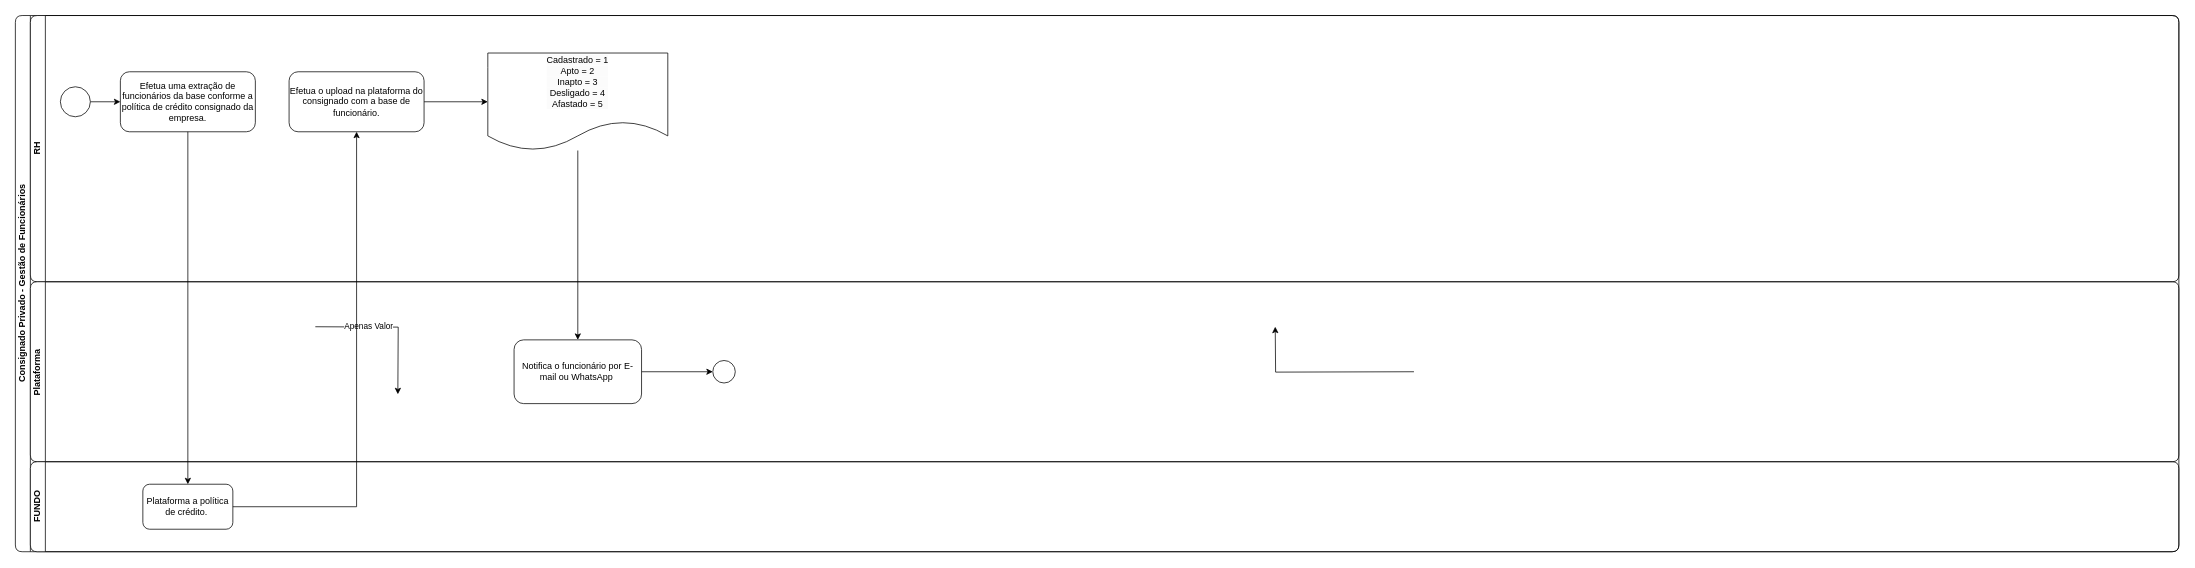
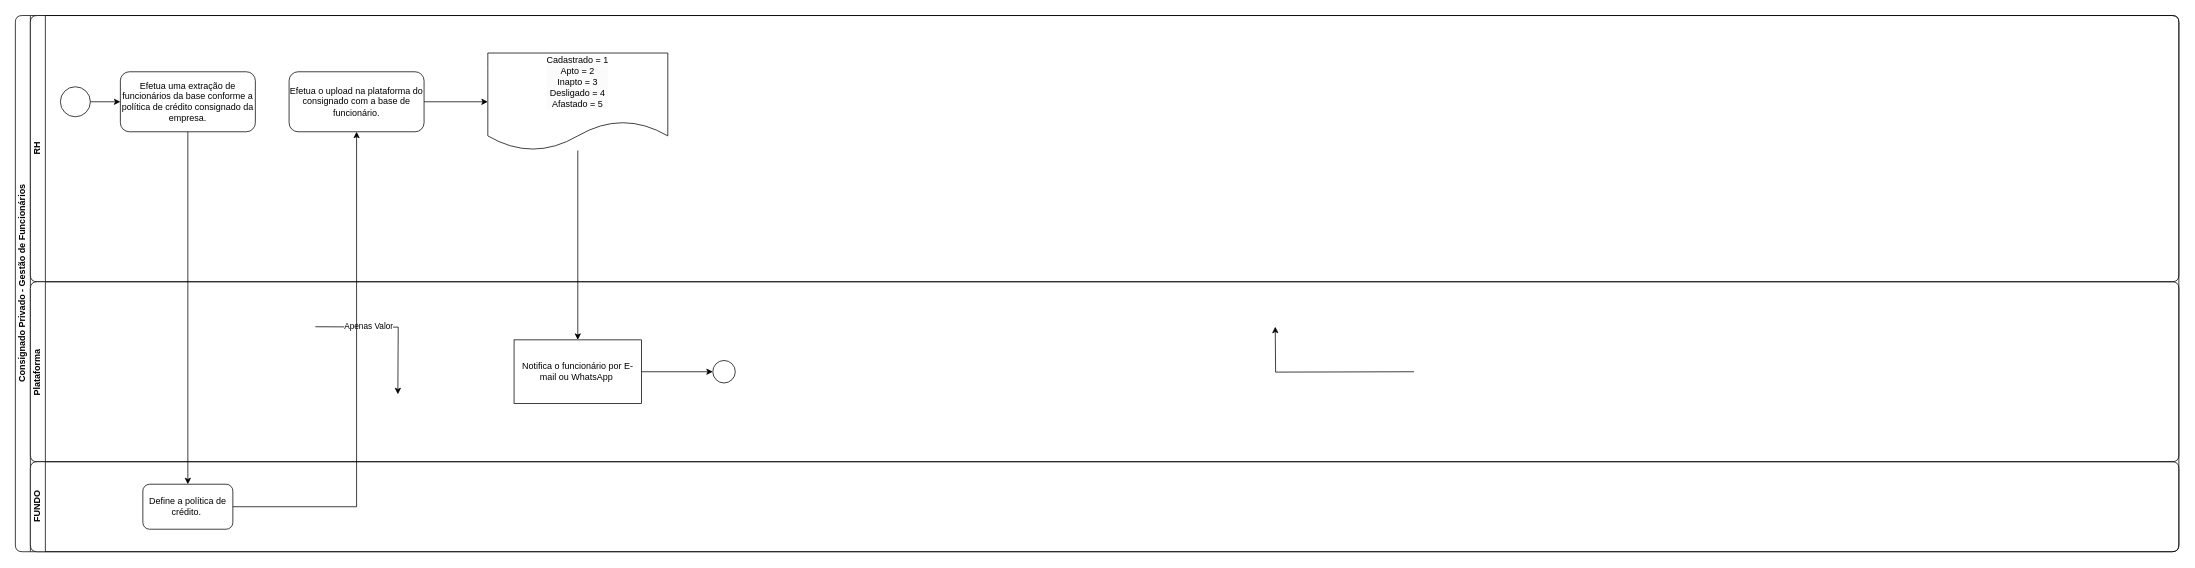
(578, 372) -> (578, 372)
(188, 507) -> (188, 507)
